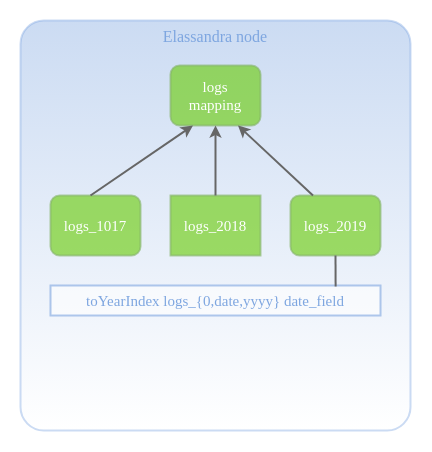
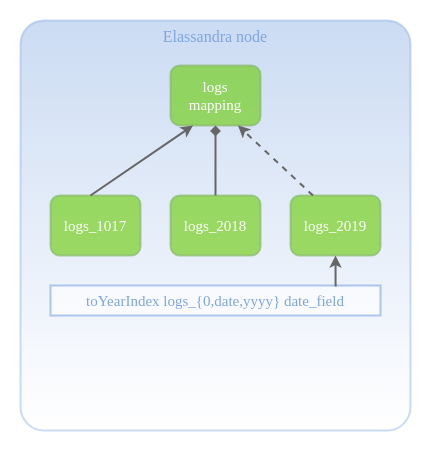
(216, 136) -> (216, 136)
(277, 162) -> (277, 162)
(216, 226) -> (216, 226)
(336, 262) -> (336, 266)
